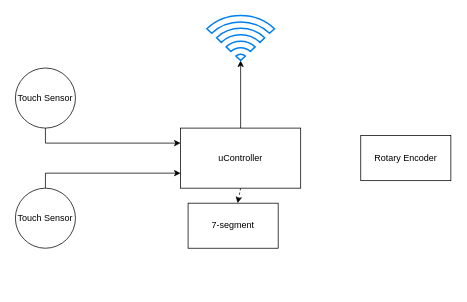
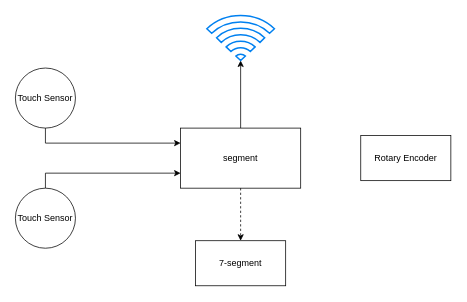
(240, 158) -> (240, 158)
(233, 225) -> (240, 263)
